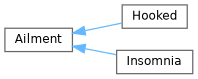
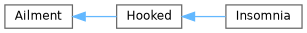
(101, 52) -> (210, 17)
